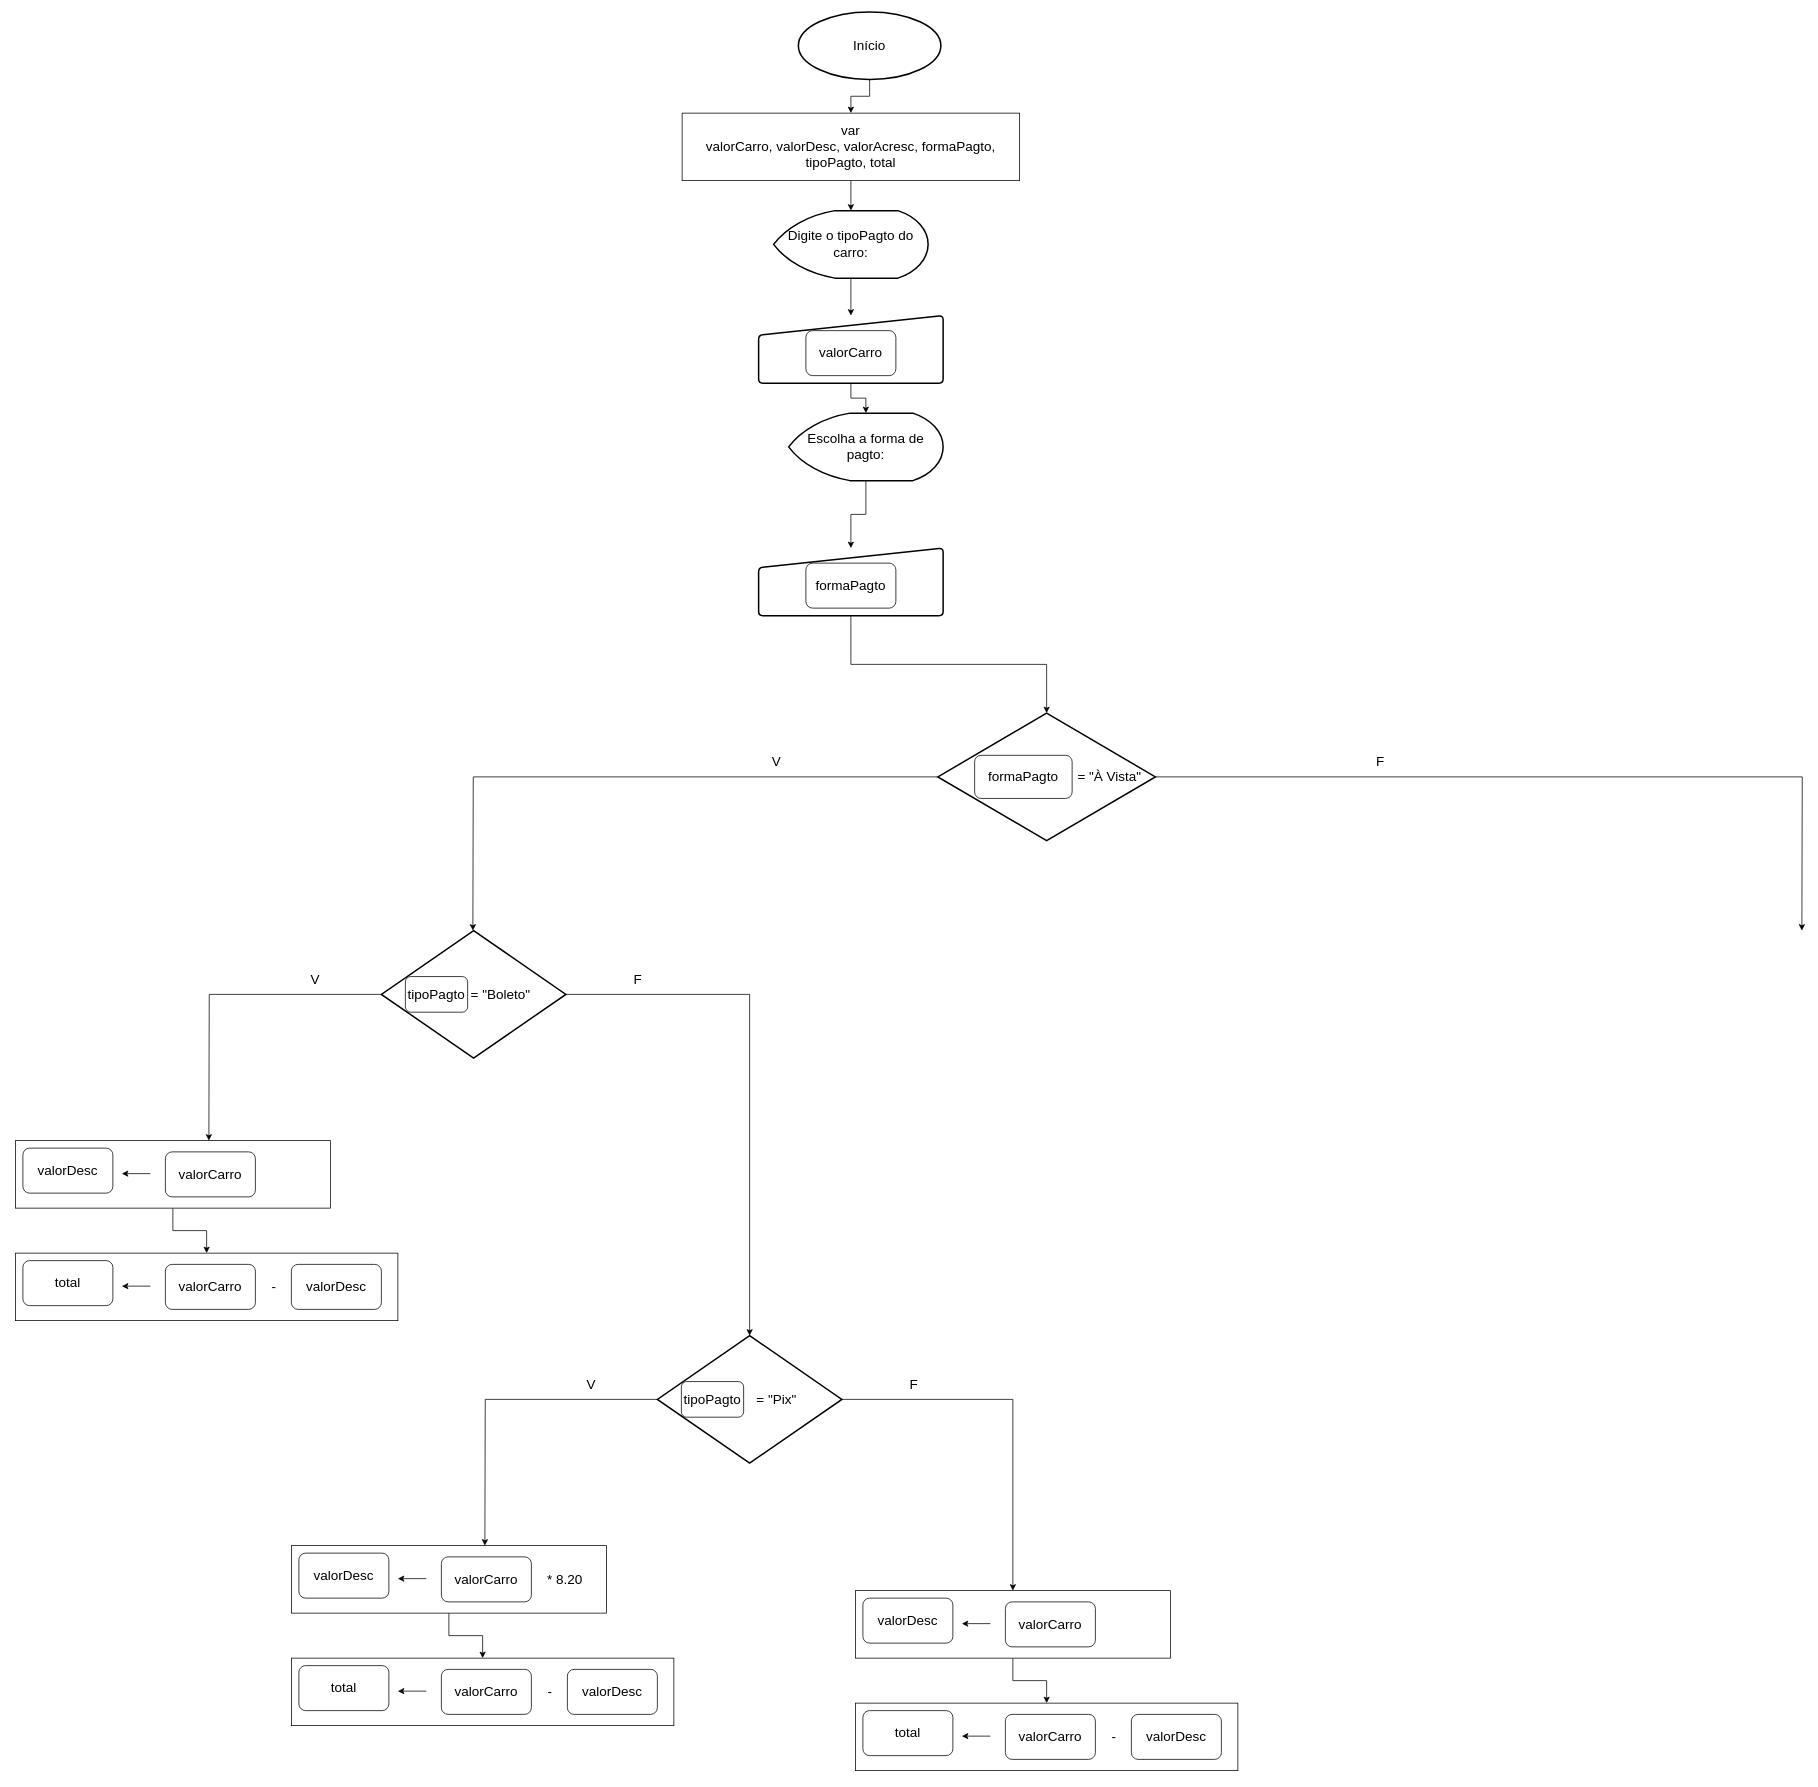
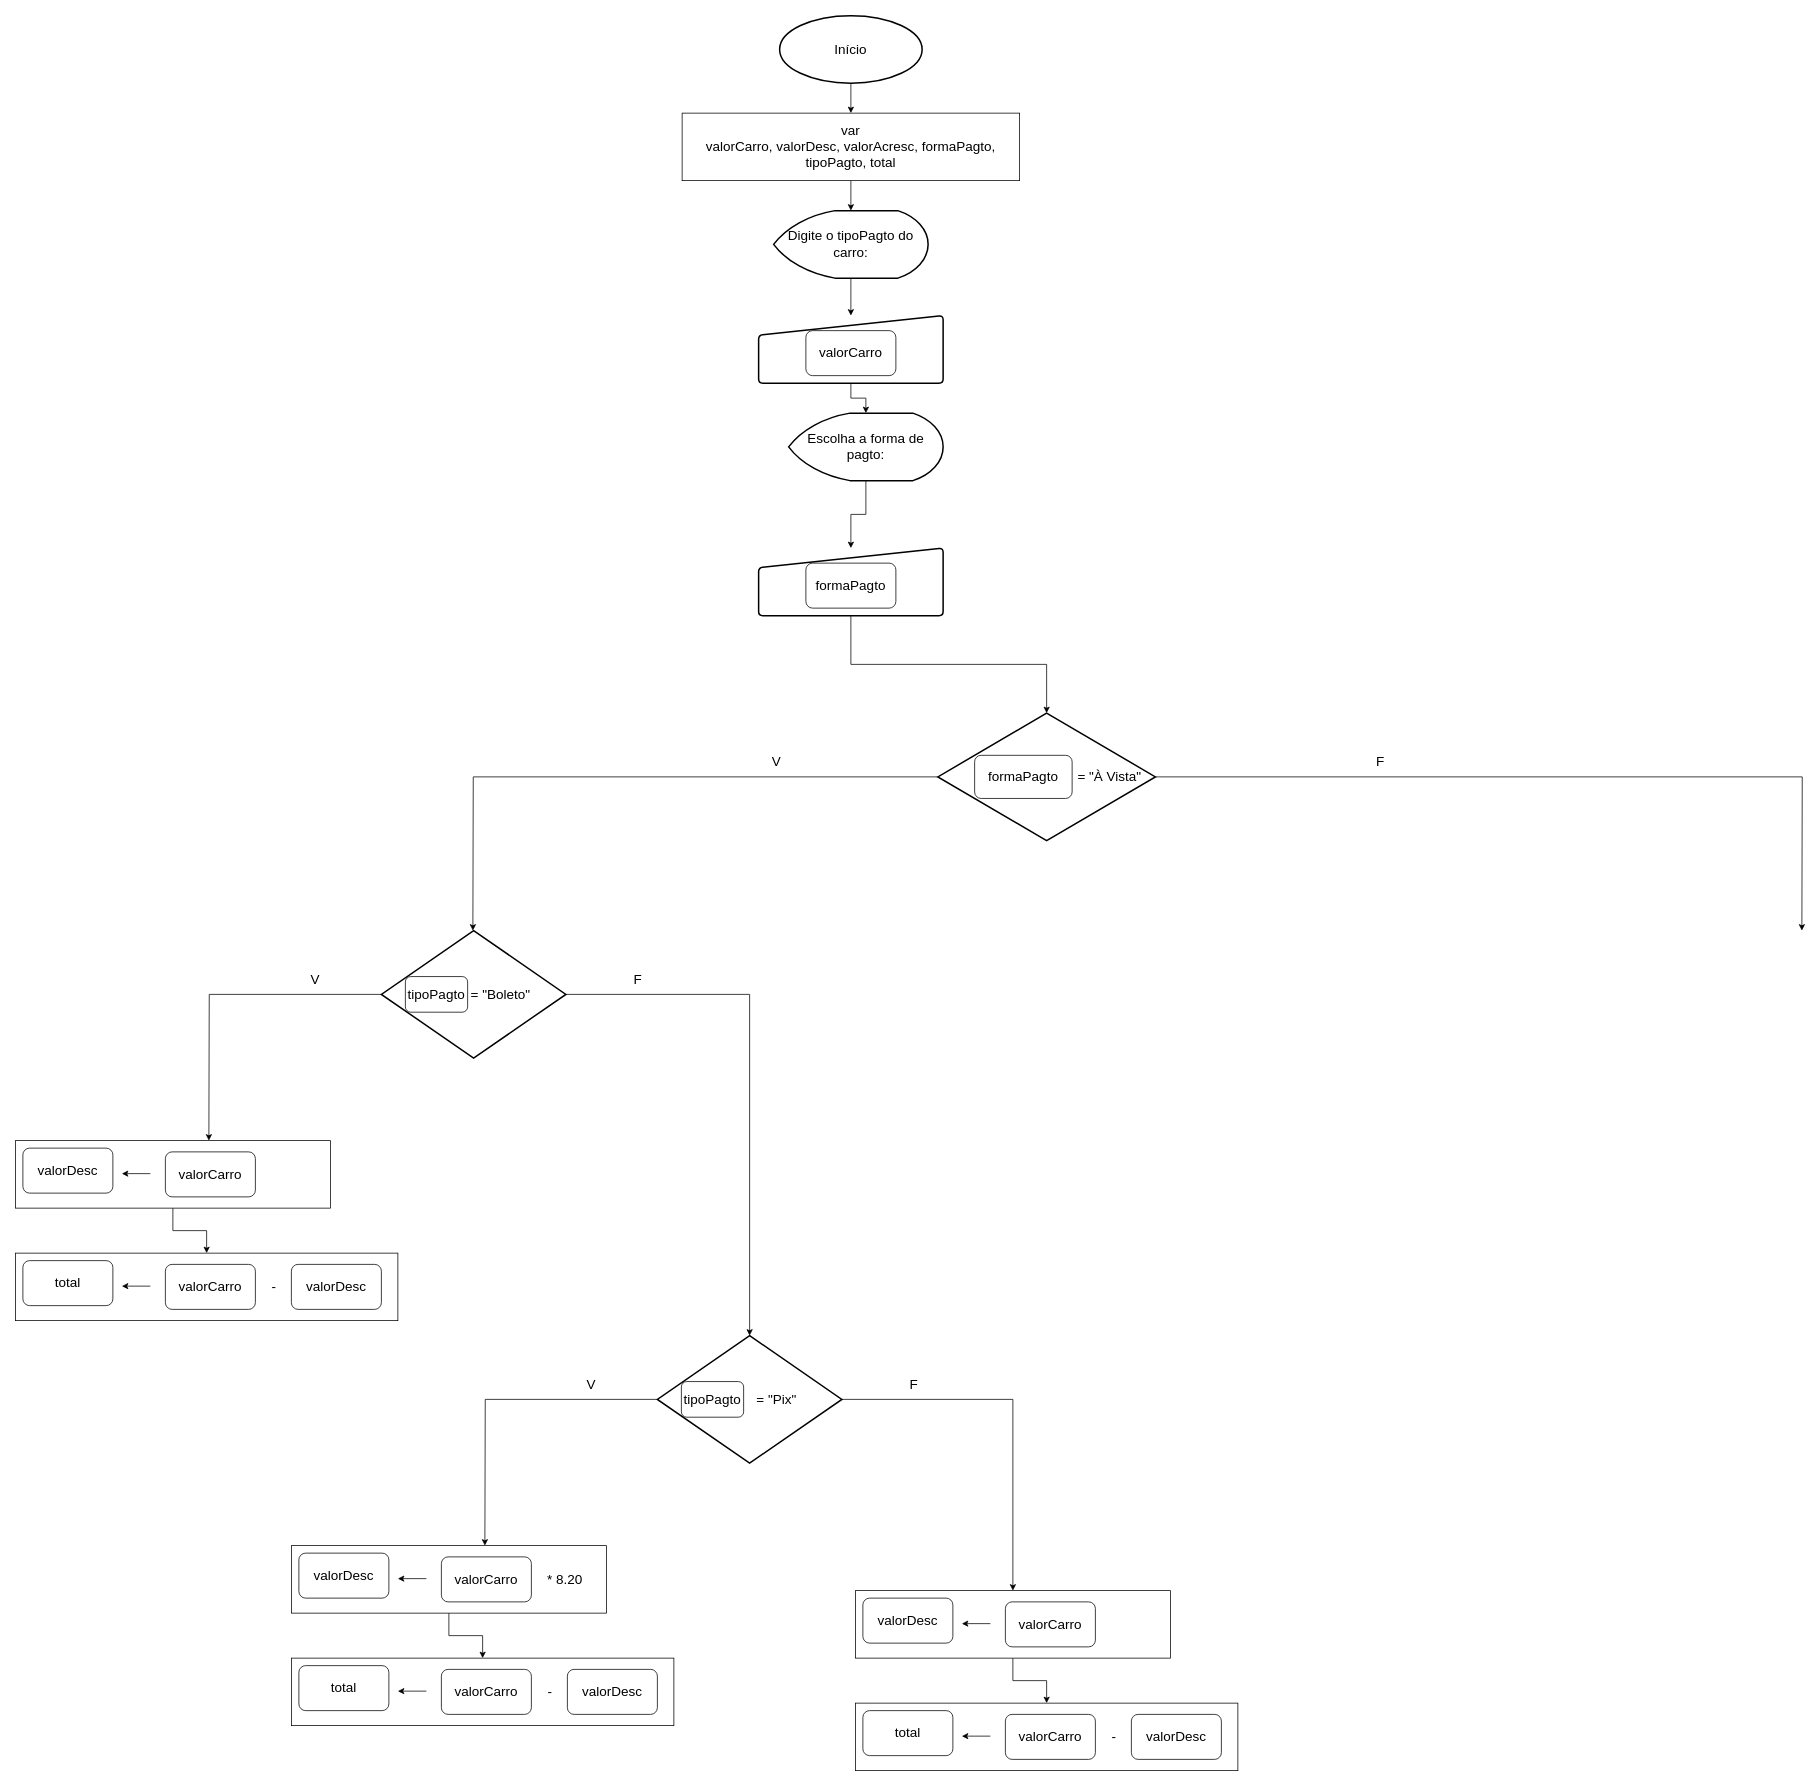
(870, 45) -> (851, 49)
